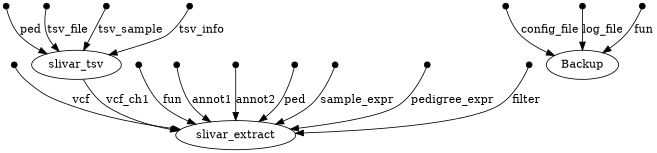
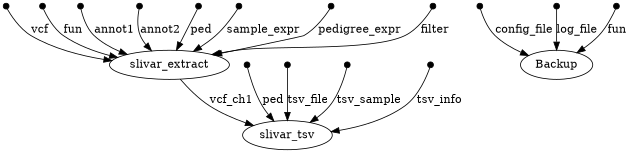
(121, 114) -> (210, 106)
